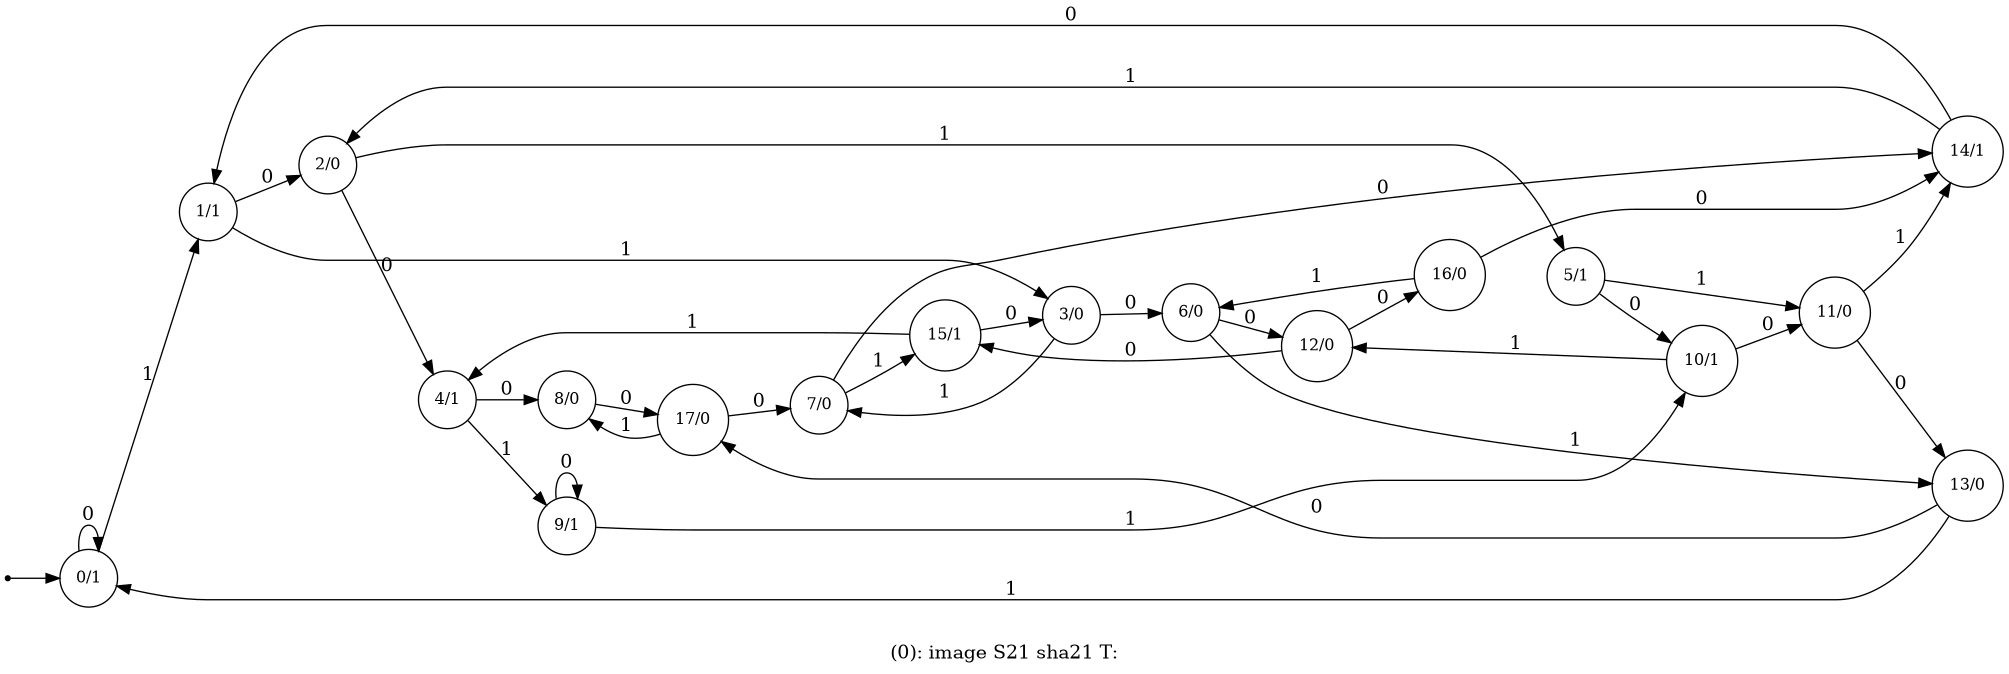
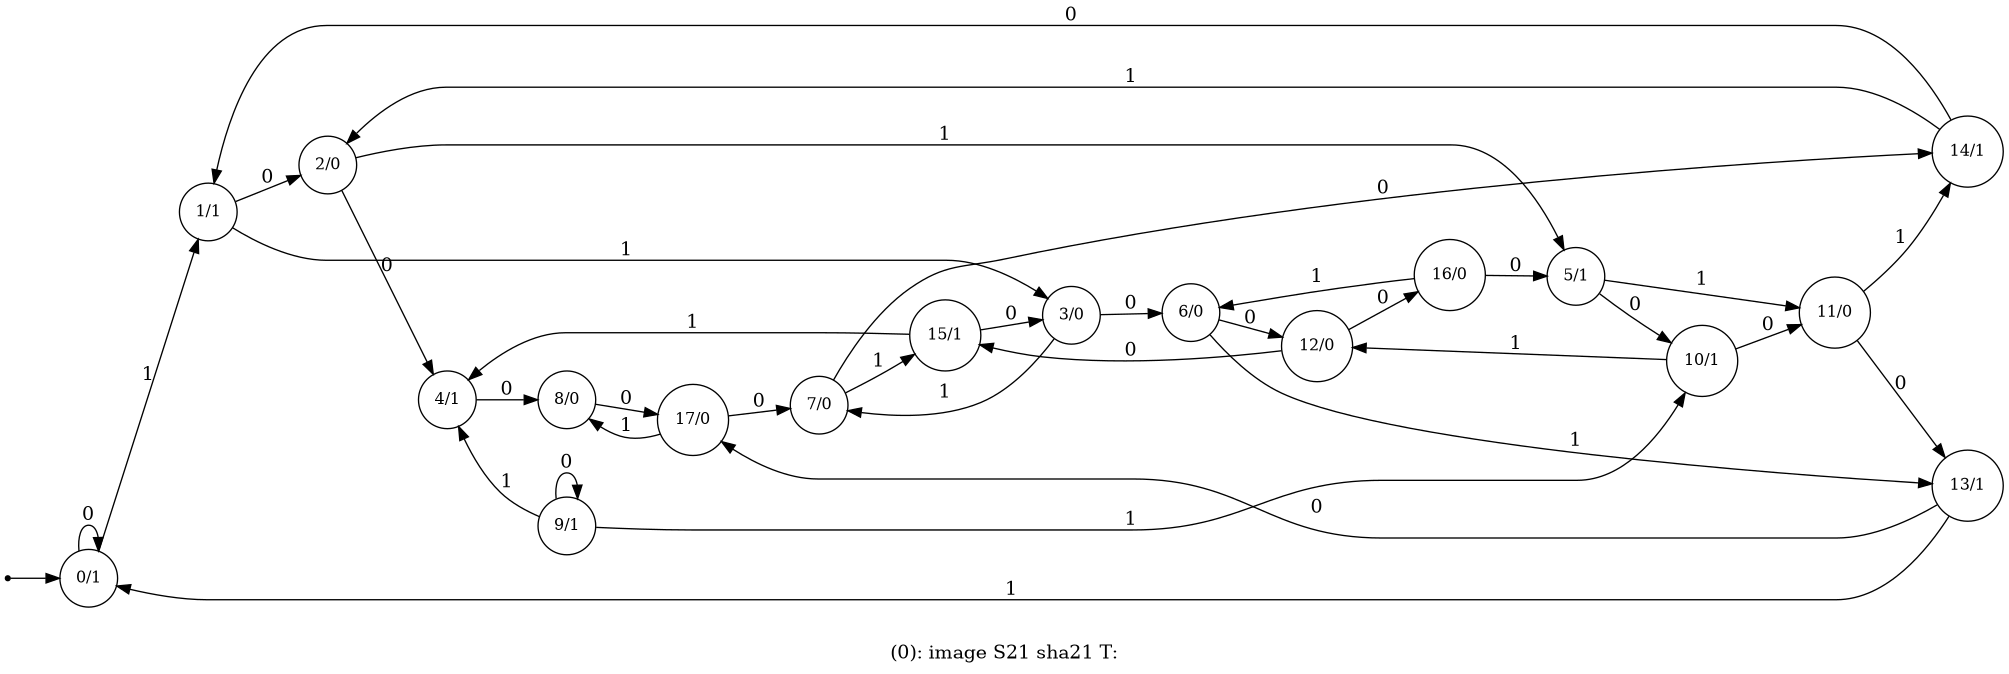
(1703, 209) -> (1510, 276)
(502, 458) -> (494, 486)
(1968, 486) -> (1968, 486)
